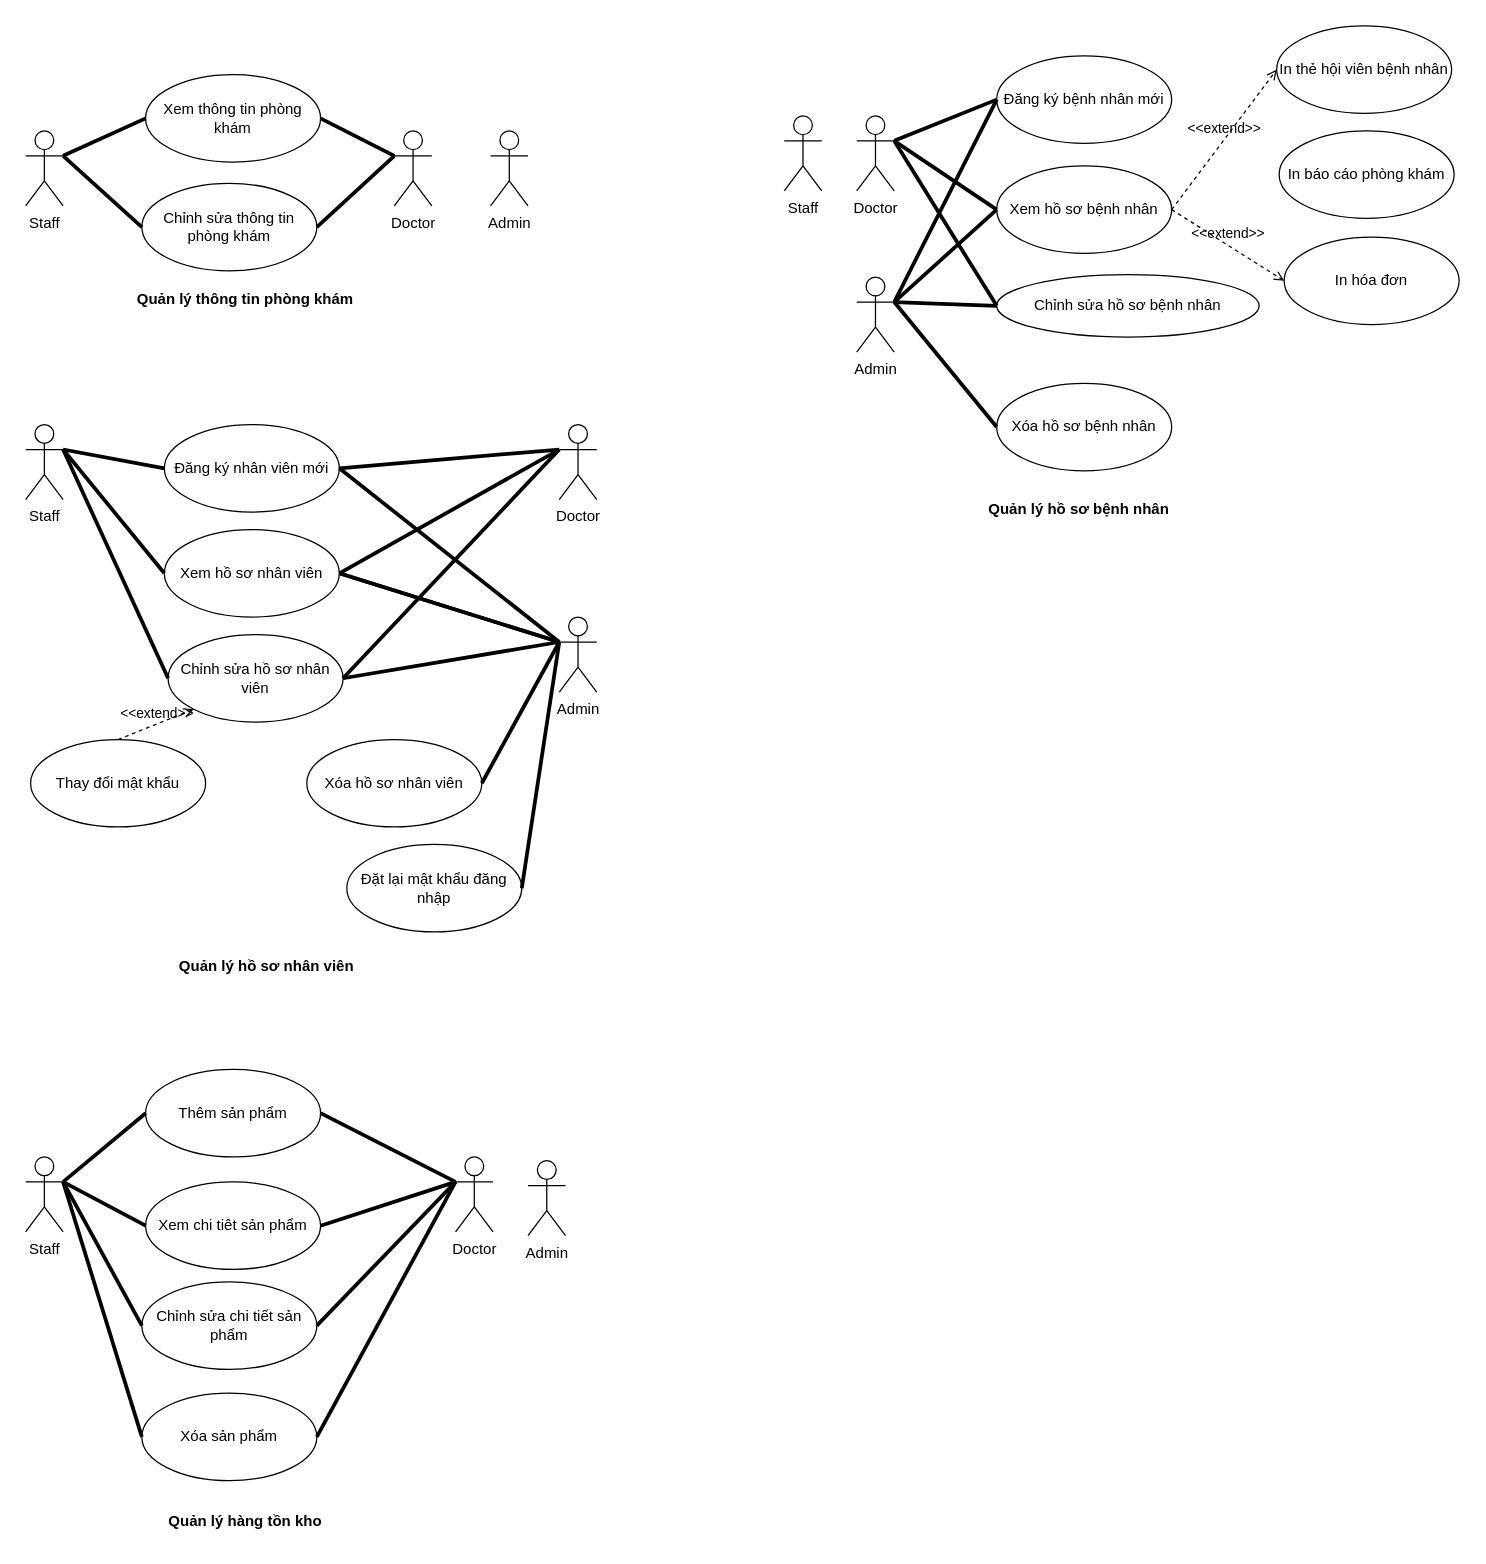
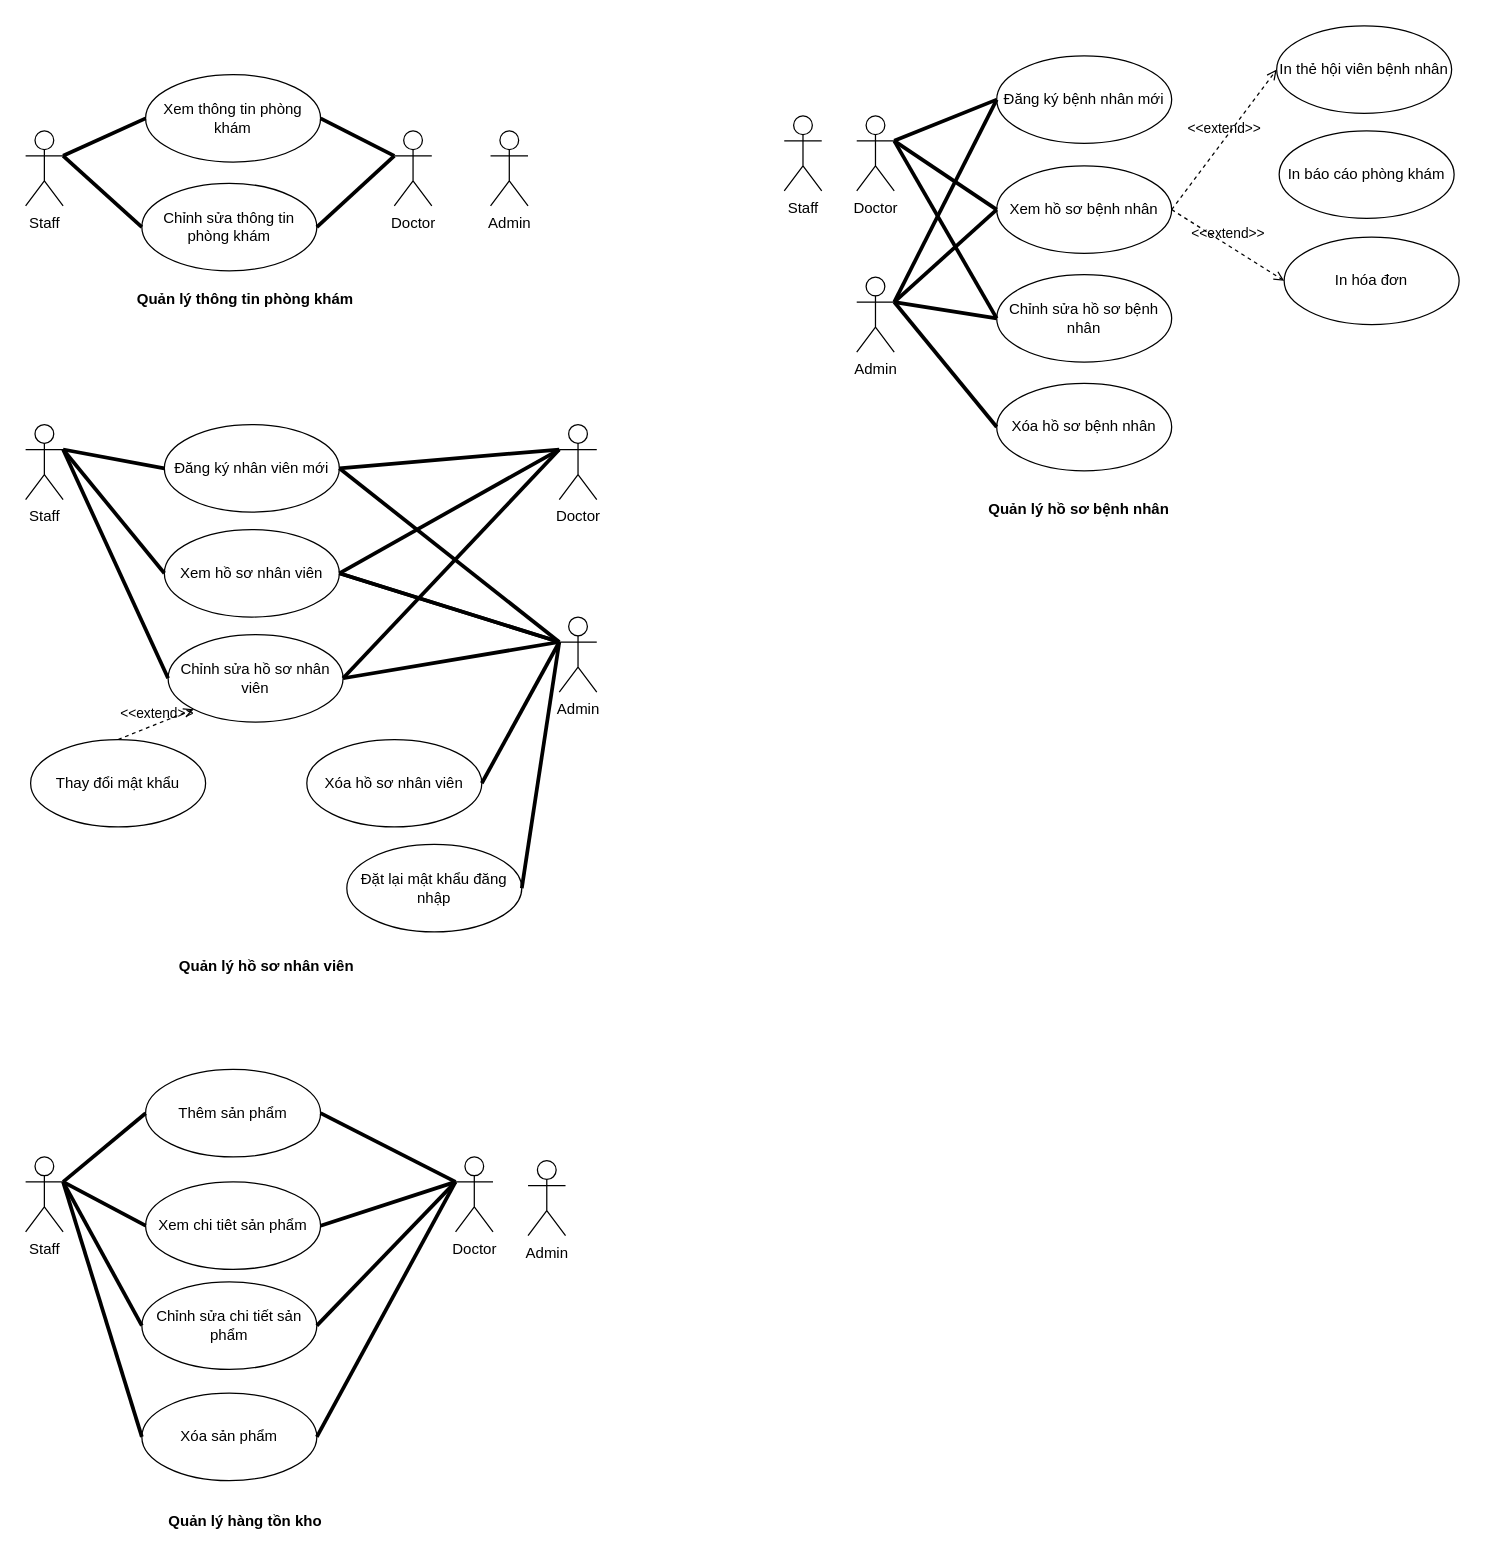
(1128, 306) -> (1084, 318)
